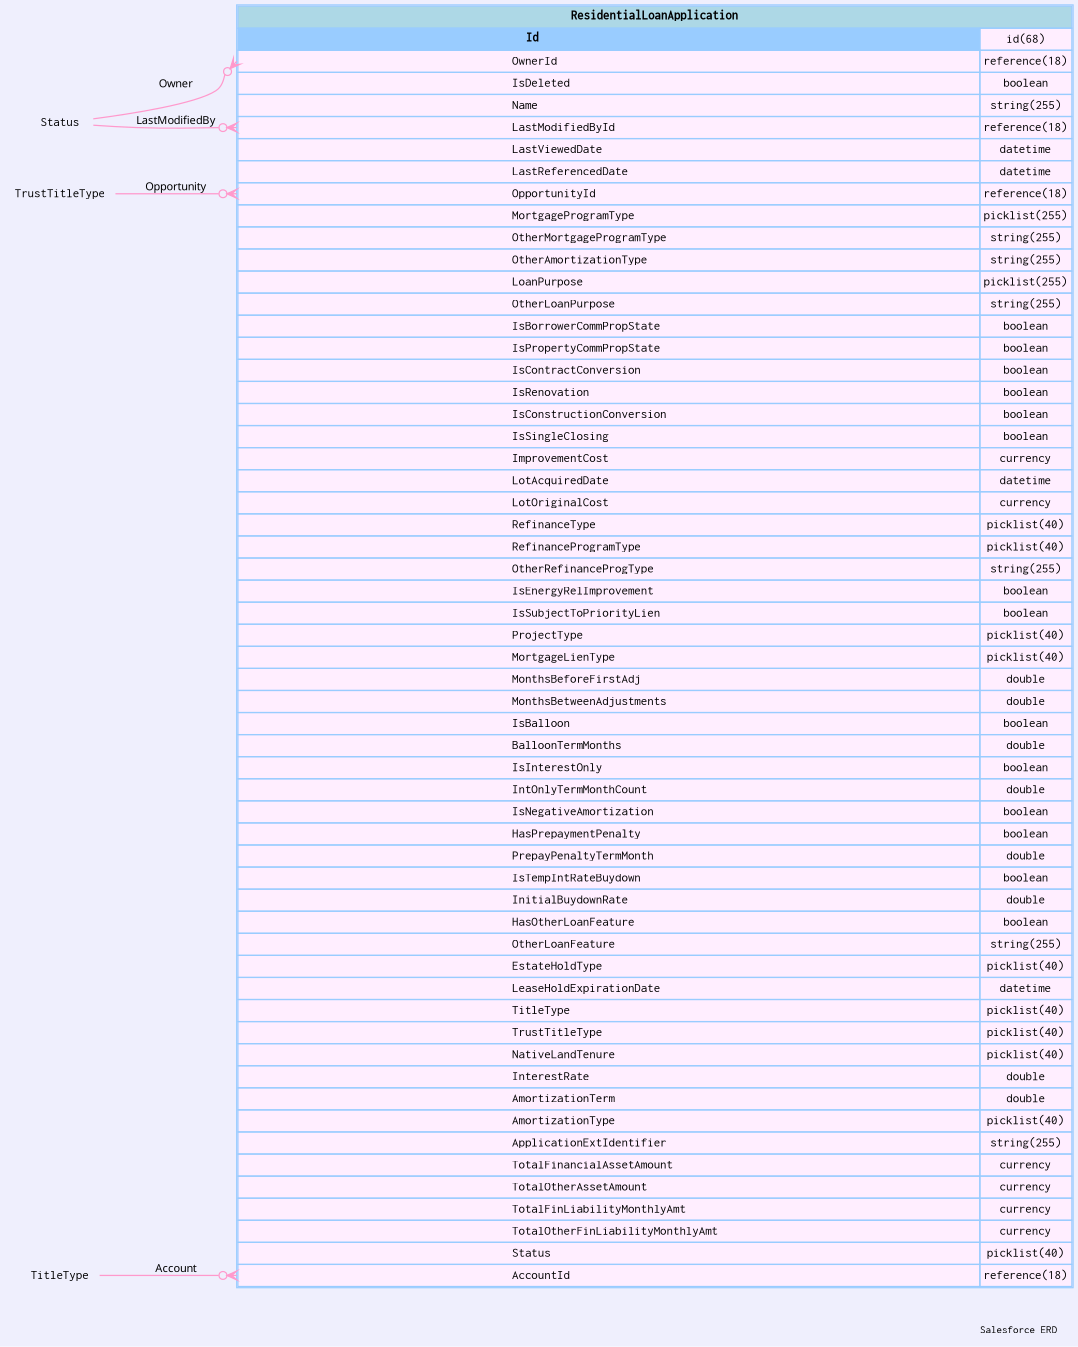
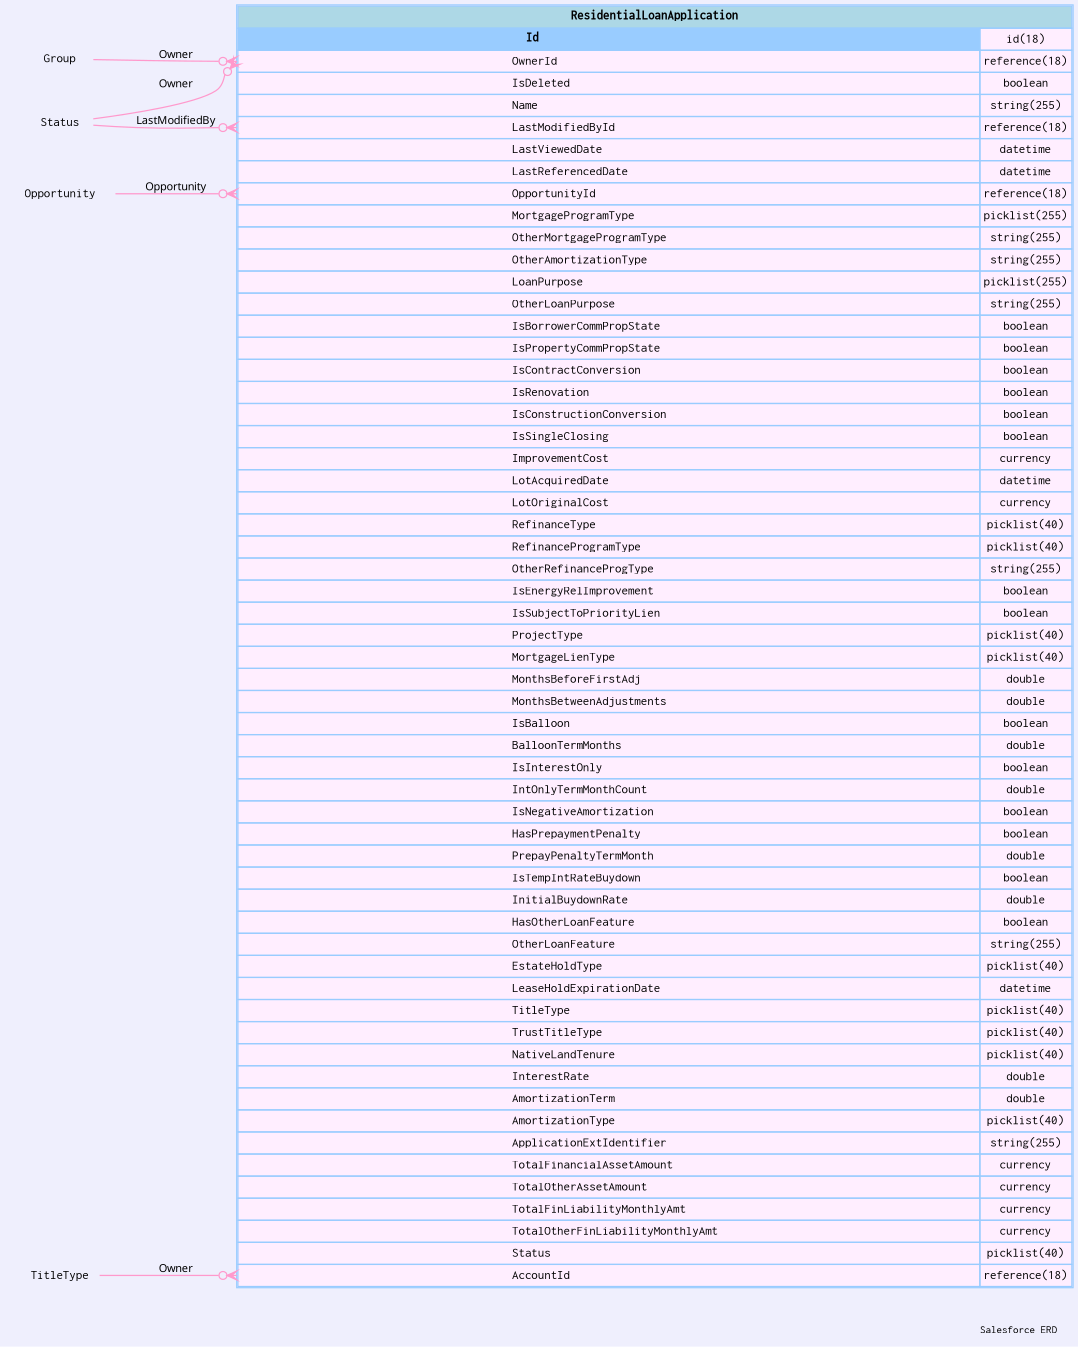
(1026, 39) -> (1026, 39)
none -> (60, 59)
(60, 194) -> (60, 194)
(176, 1269) -> (176, 1269)
